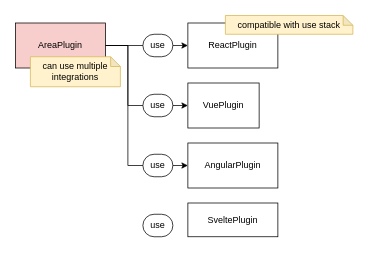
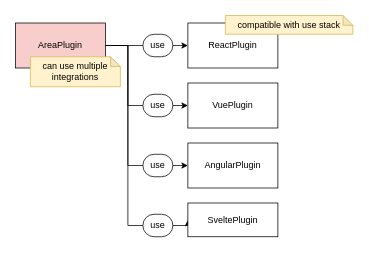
(224, 105) -> (233, 105)
none -> (180, 225)
